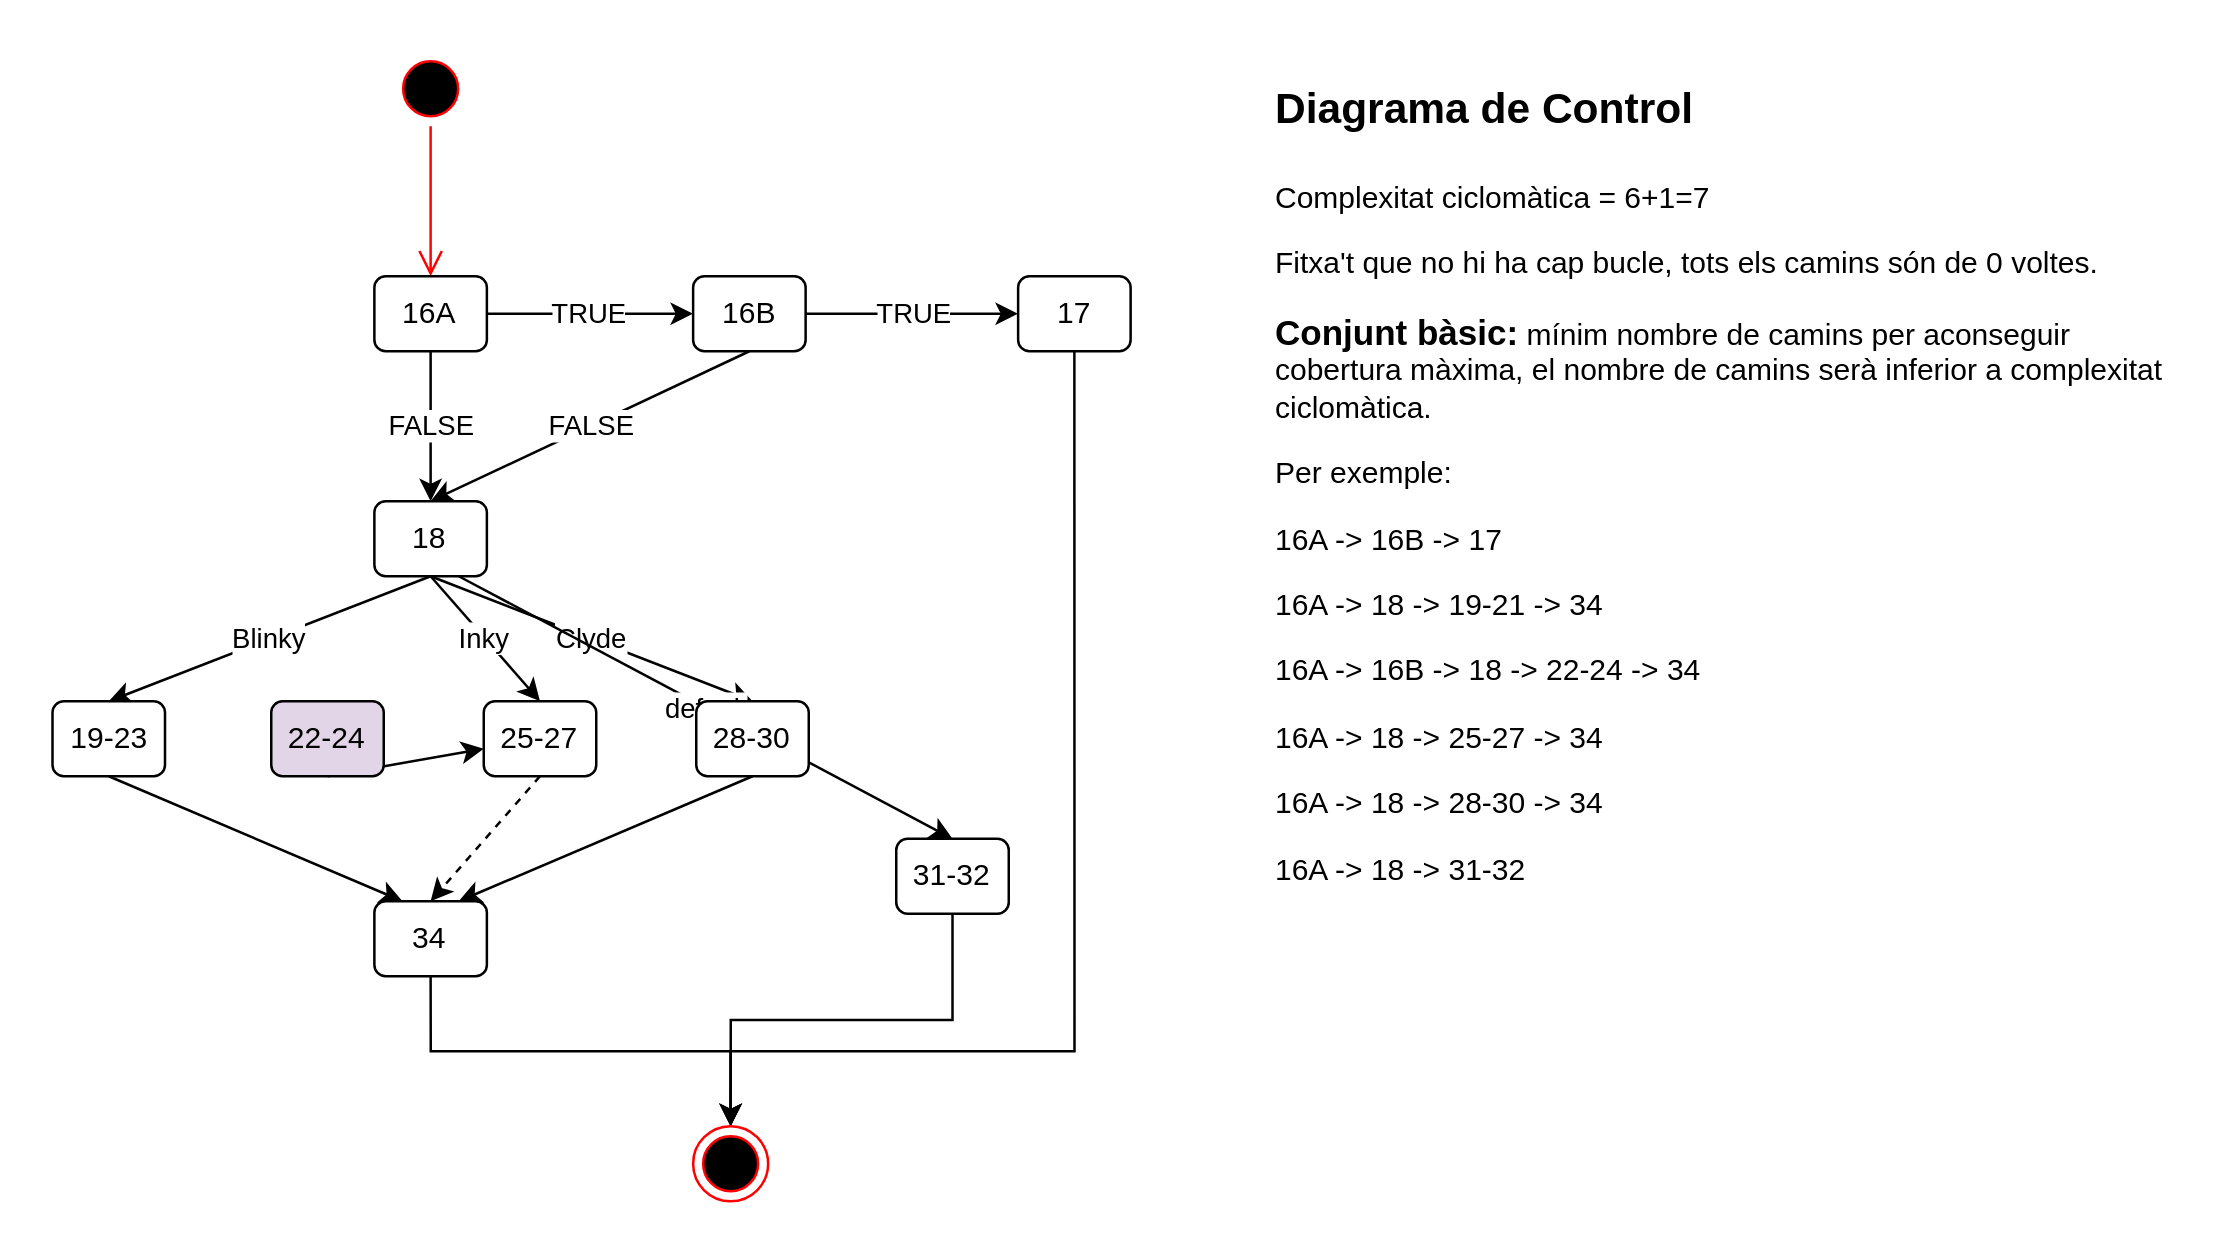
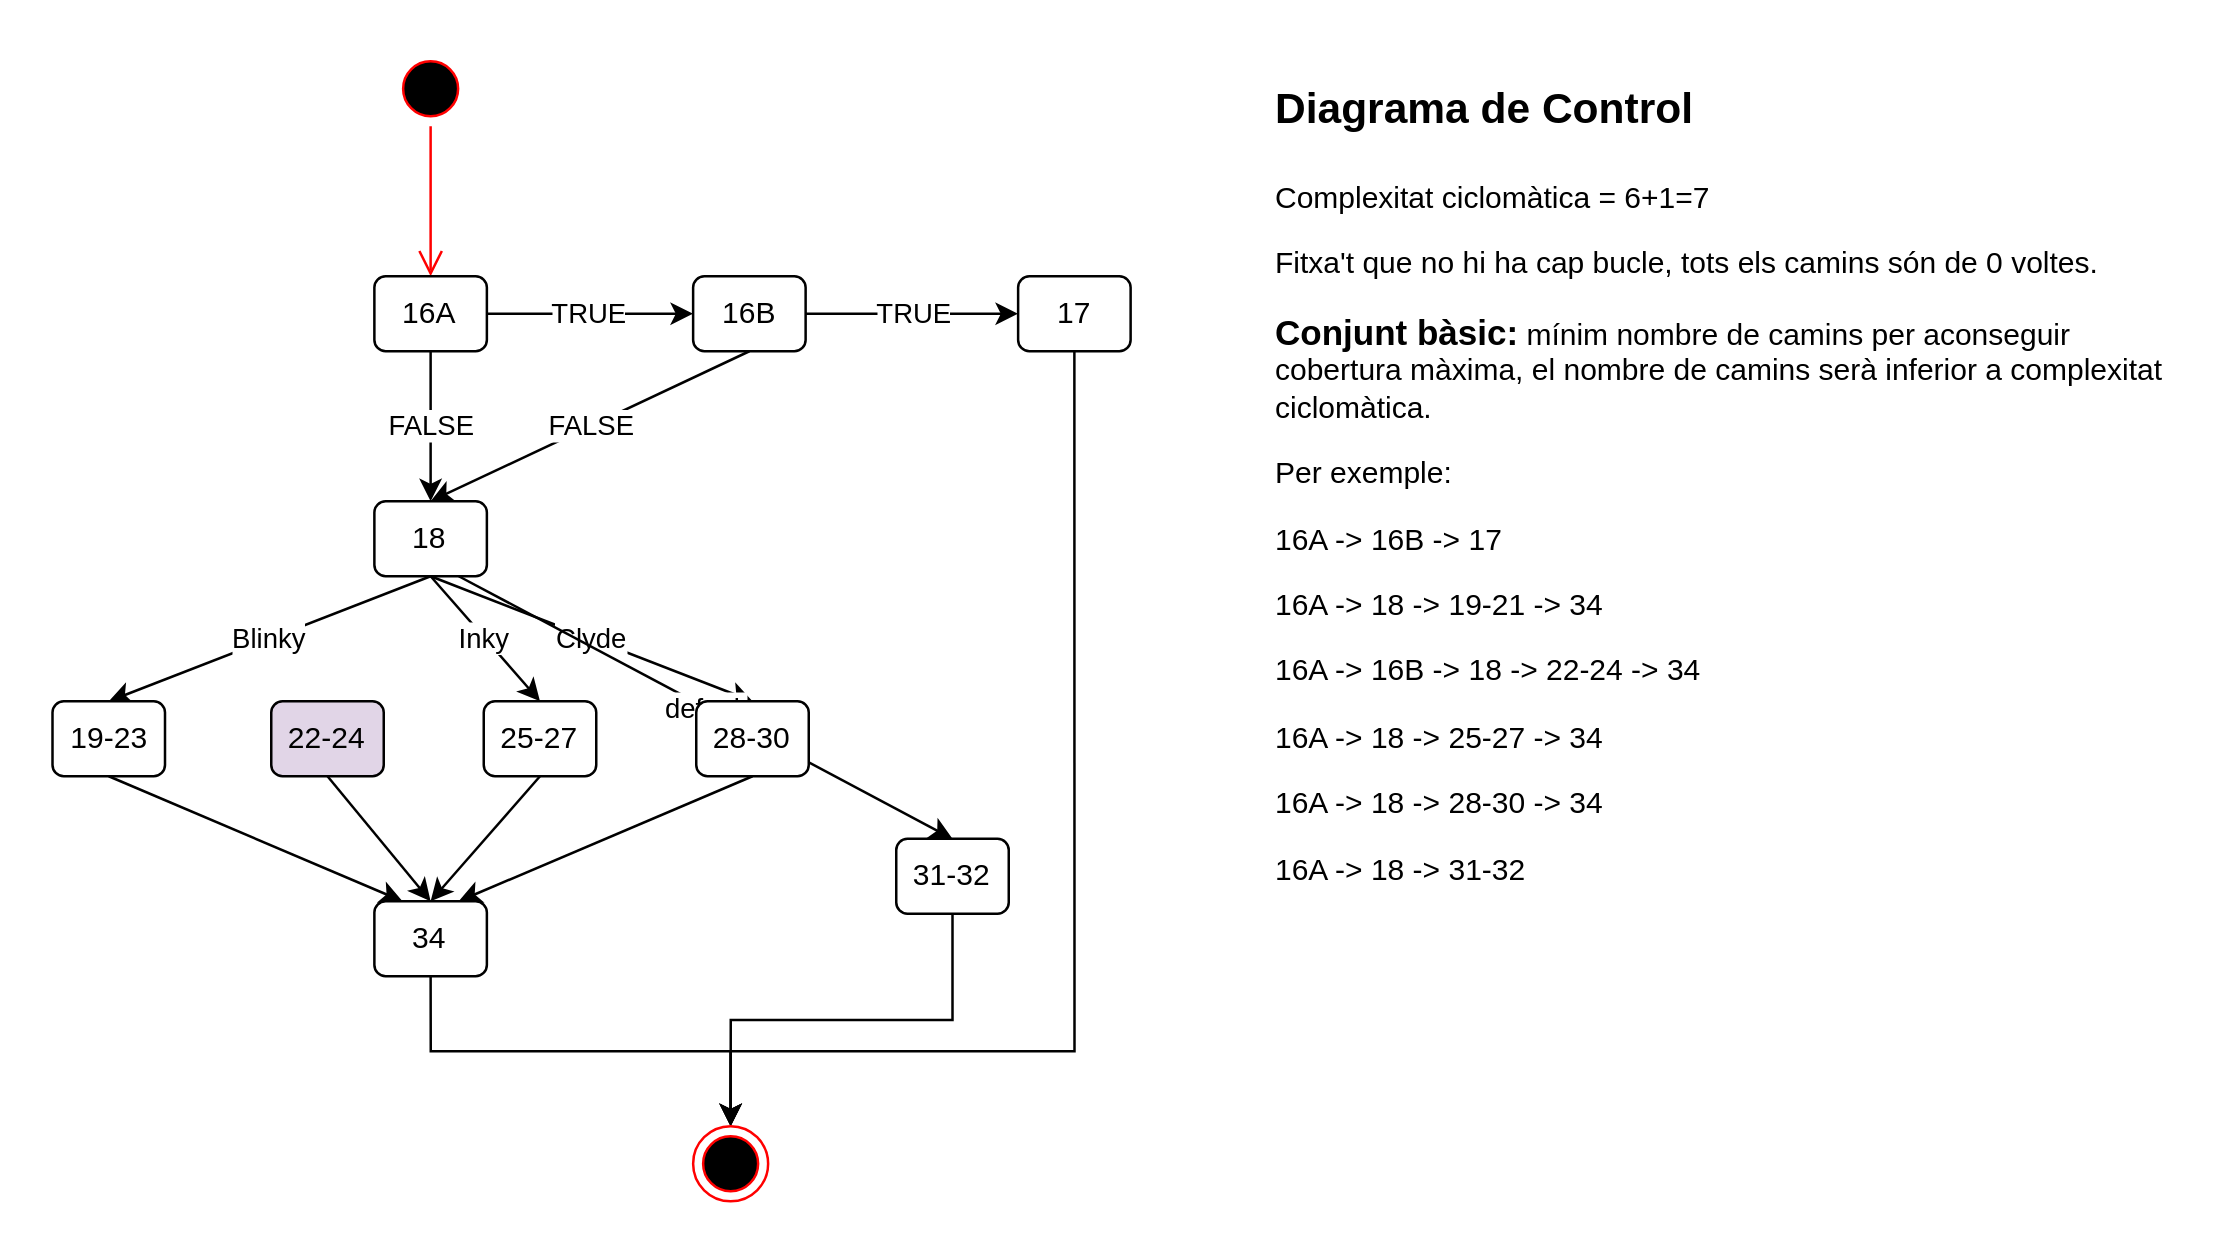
(426, 759) -> (374, 833)
(489, 834) -> (489, 834)
